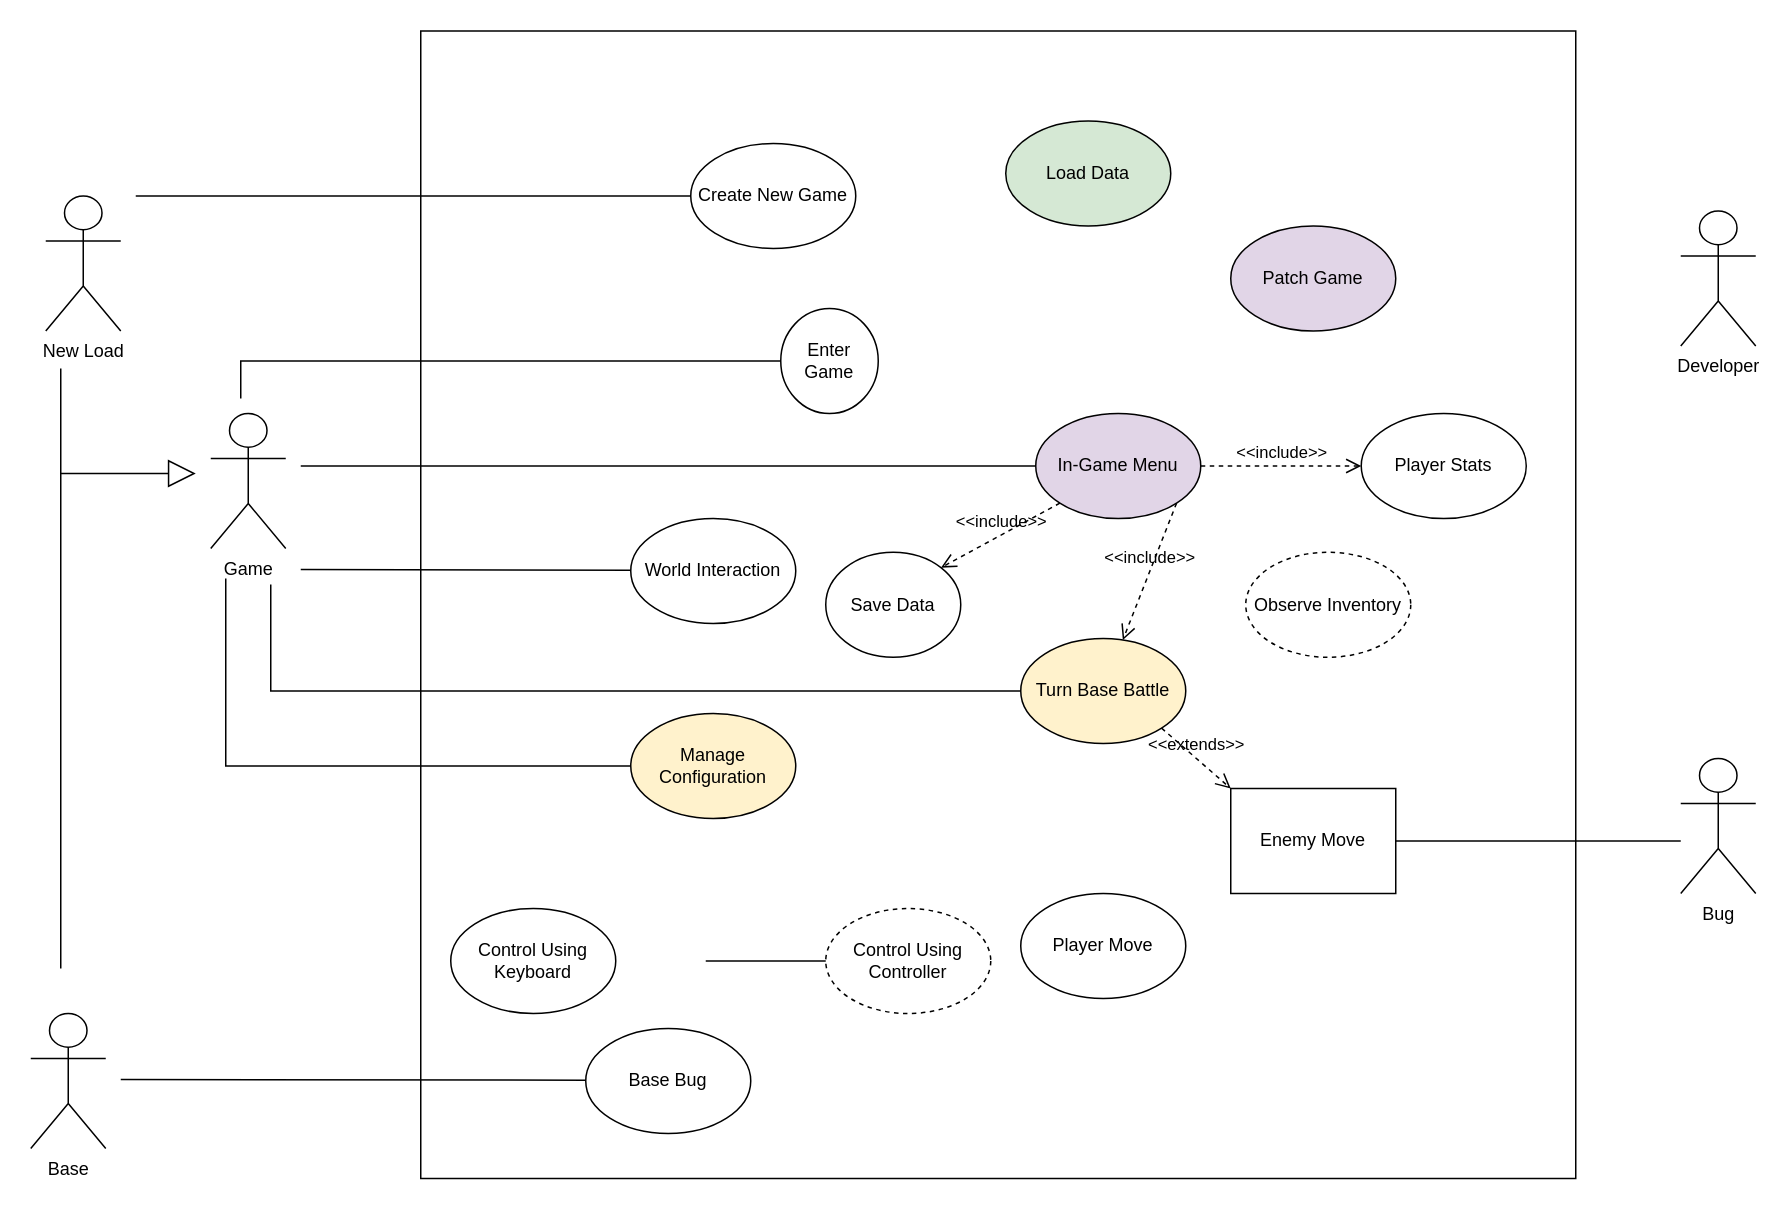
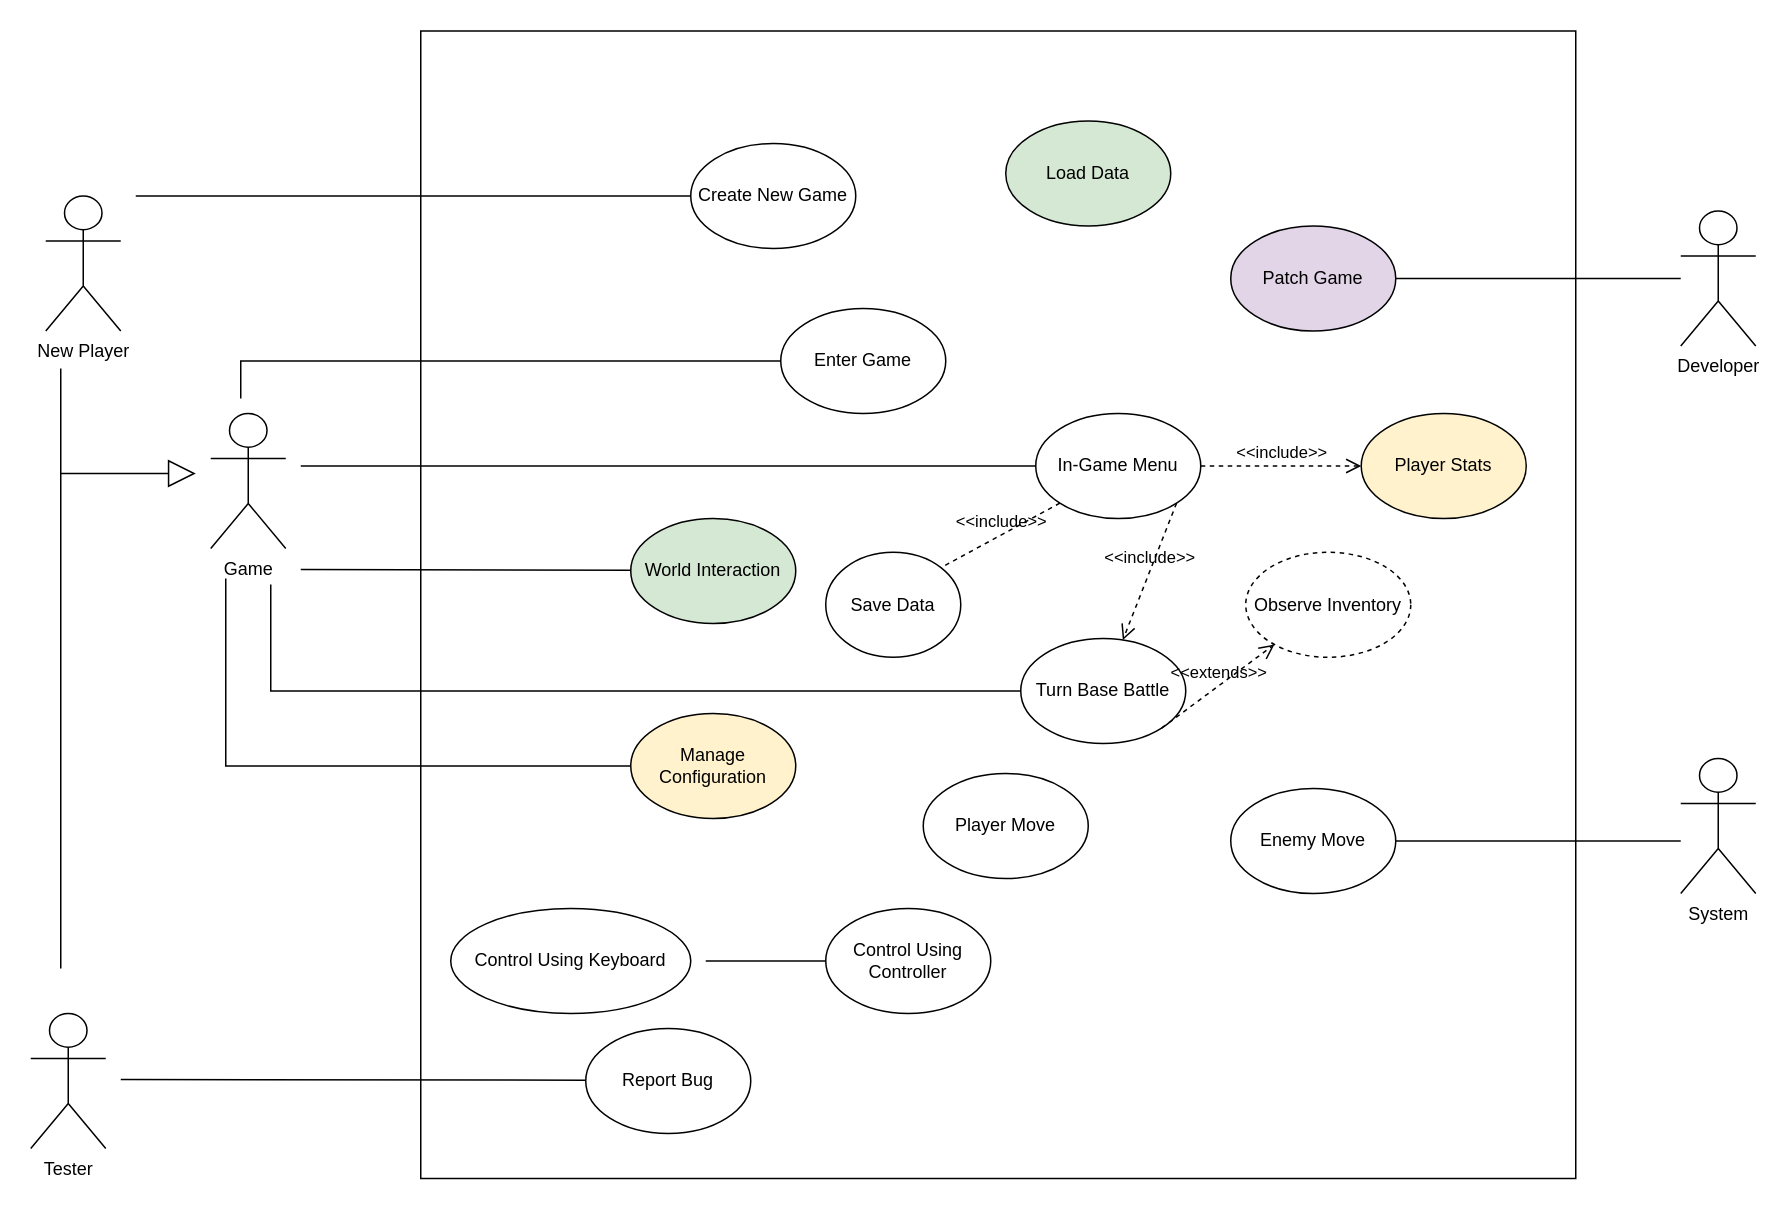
none -> (1538, 278)
(84, 352) -> (84, 352)
(830, 361) -> (863, 361)
(1118, 466) -> (1118, 466)
(1444, 466) -> (1444, 466)
(947, 564) -> (945, 565)
(713, 571) -> (713, 571)
(1103, 691) -> (1103, 691)
(1195, 757) -> (1223, 683)
(1313, 841) -> (1313, 841)
(1719, 915) -> (1719, 915)
(1103, 946) -> (1006, 826)
(533, 961) -> (571, 961)
(908, 961) -> (908, 961)
(668, 1081) -> (668, 1081)
(69, 1170) -> (69, 1170)
